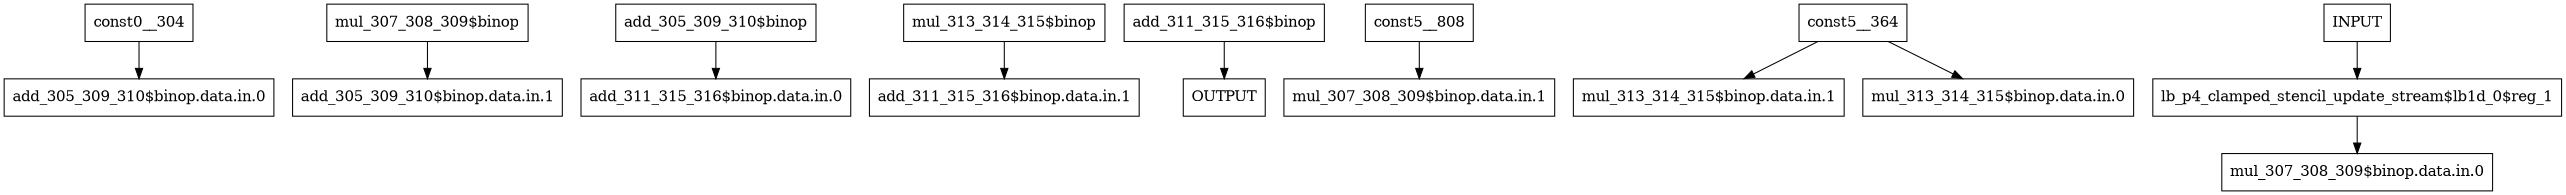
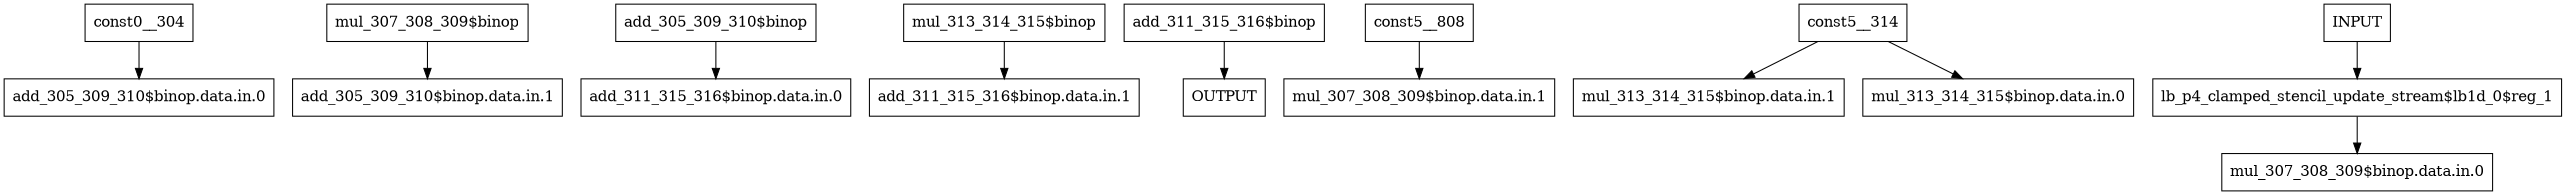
(1853, 23) -> (1853, 23)
